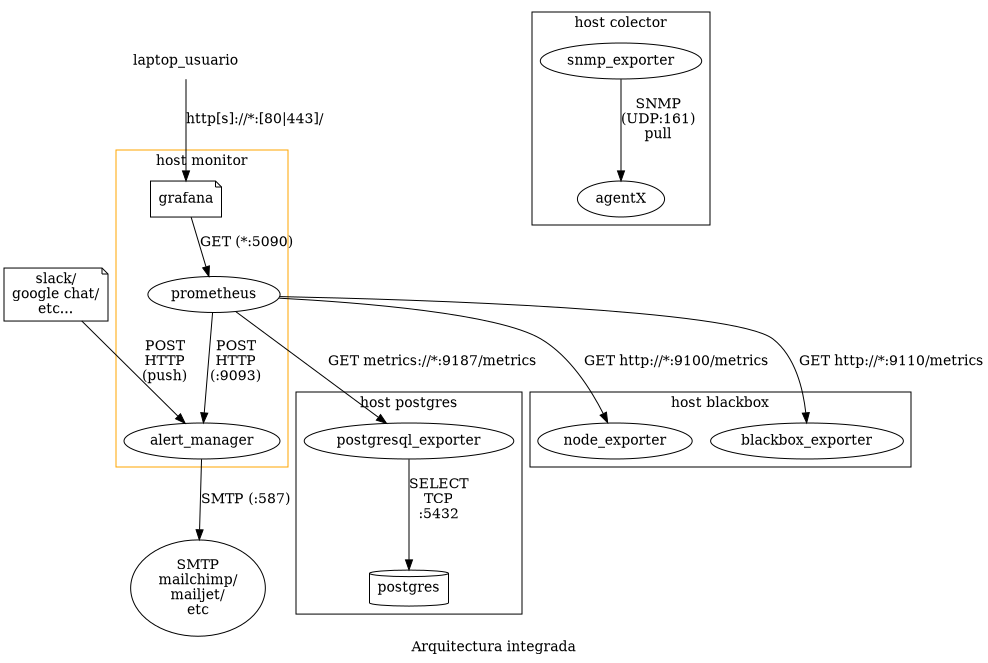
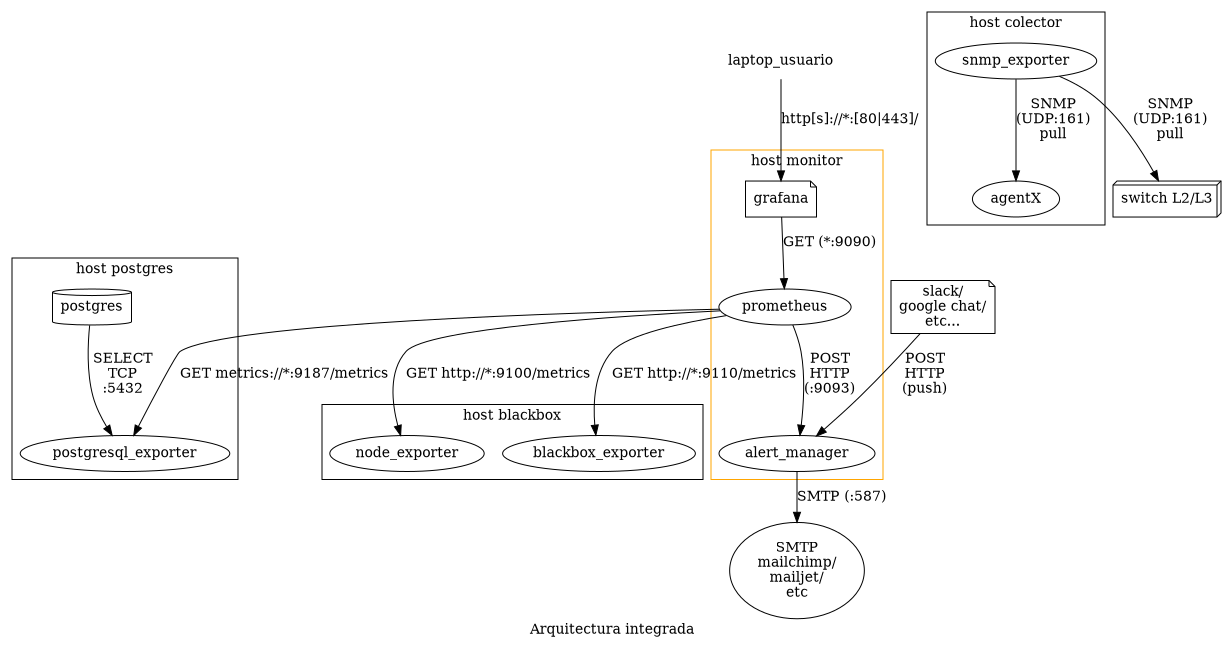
none -> (1167, 199)
(247, 242) -> (830, 242)
(409, 510) -> (89, 378)
